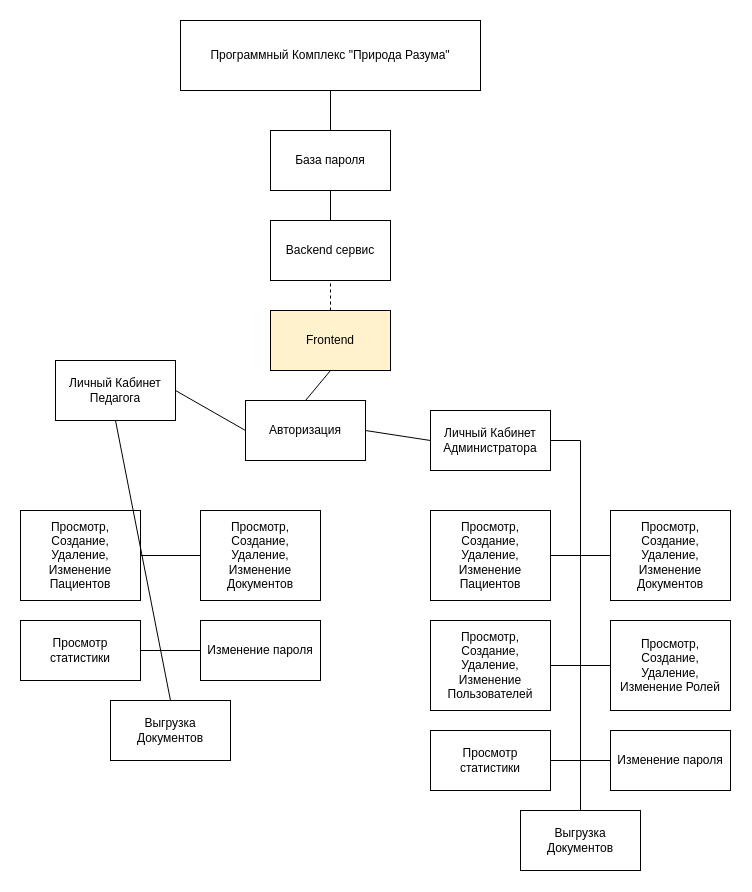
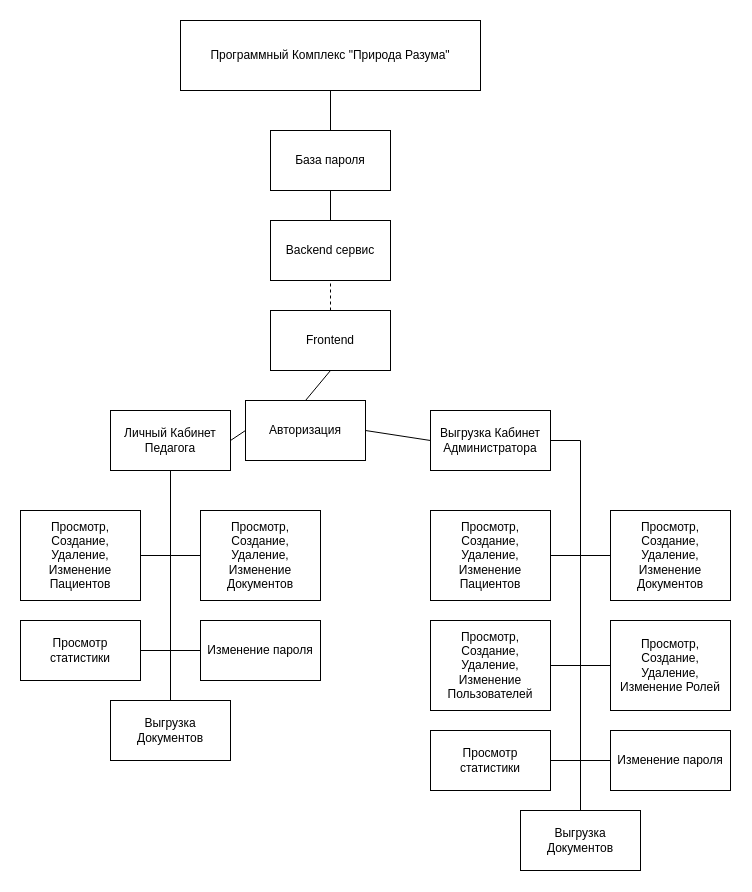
(331, 341) -> (331, 341)
(116, 391) -> (171, 441)
(491, 441) -> (491, 441)
